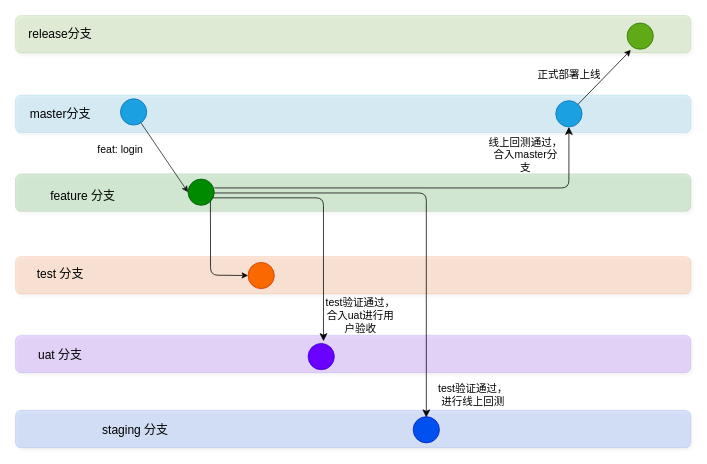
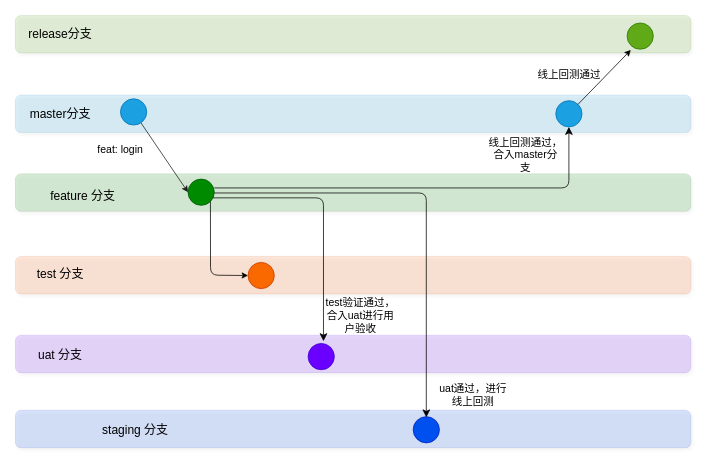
(569, 75) -> (569, 75)
(473, 394) -> (473, 394)
